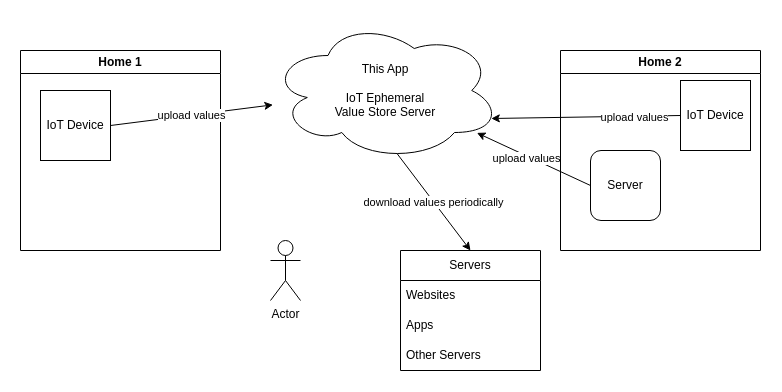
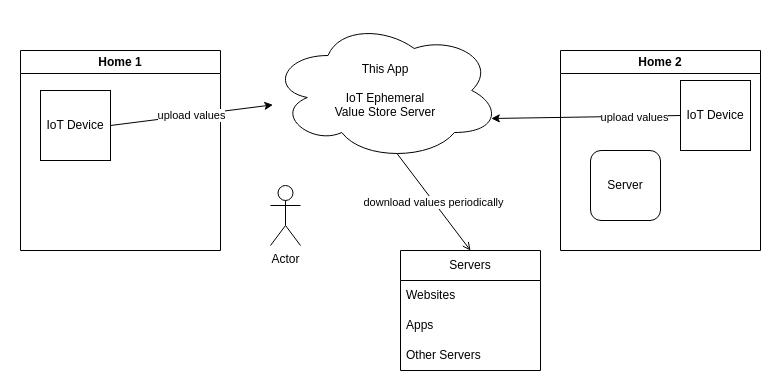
(537, 161) -> none
(465, 244) -> (467, 246)
(286, 271) -> (286, 216)
